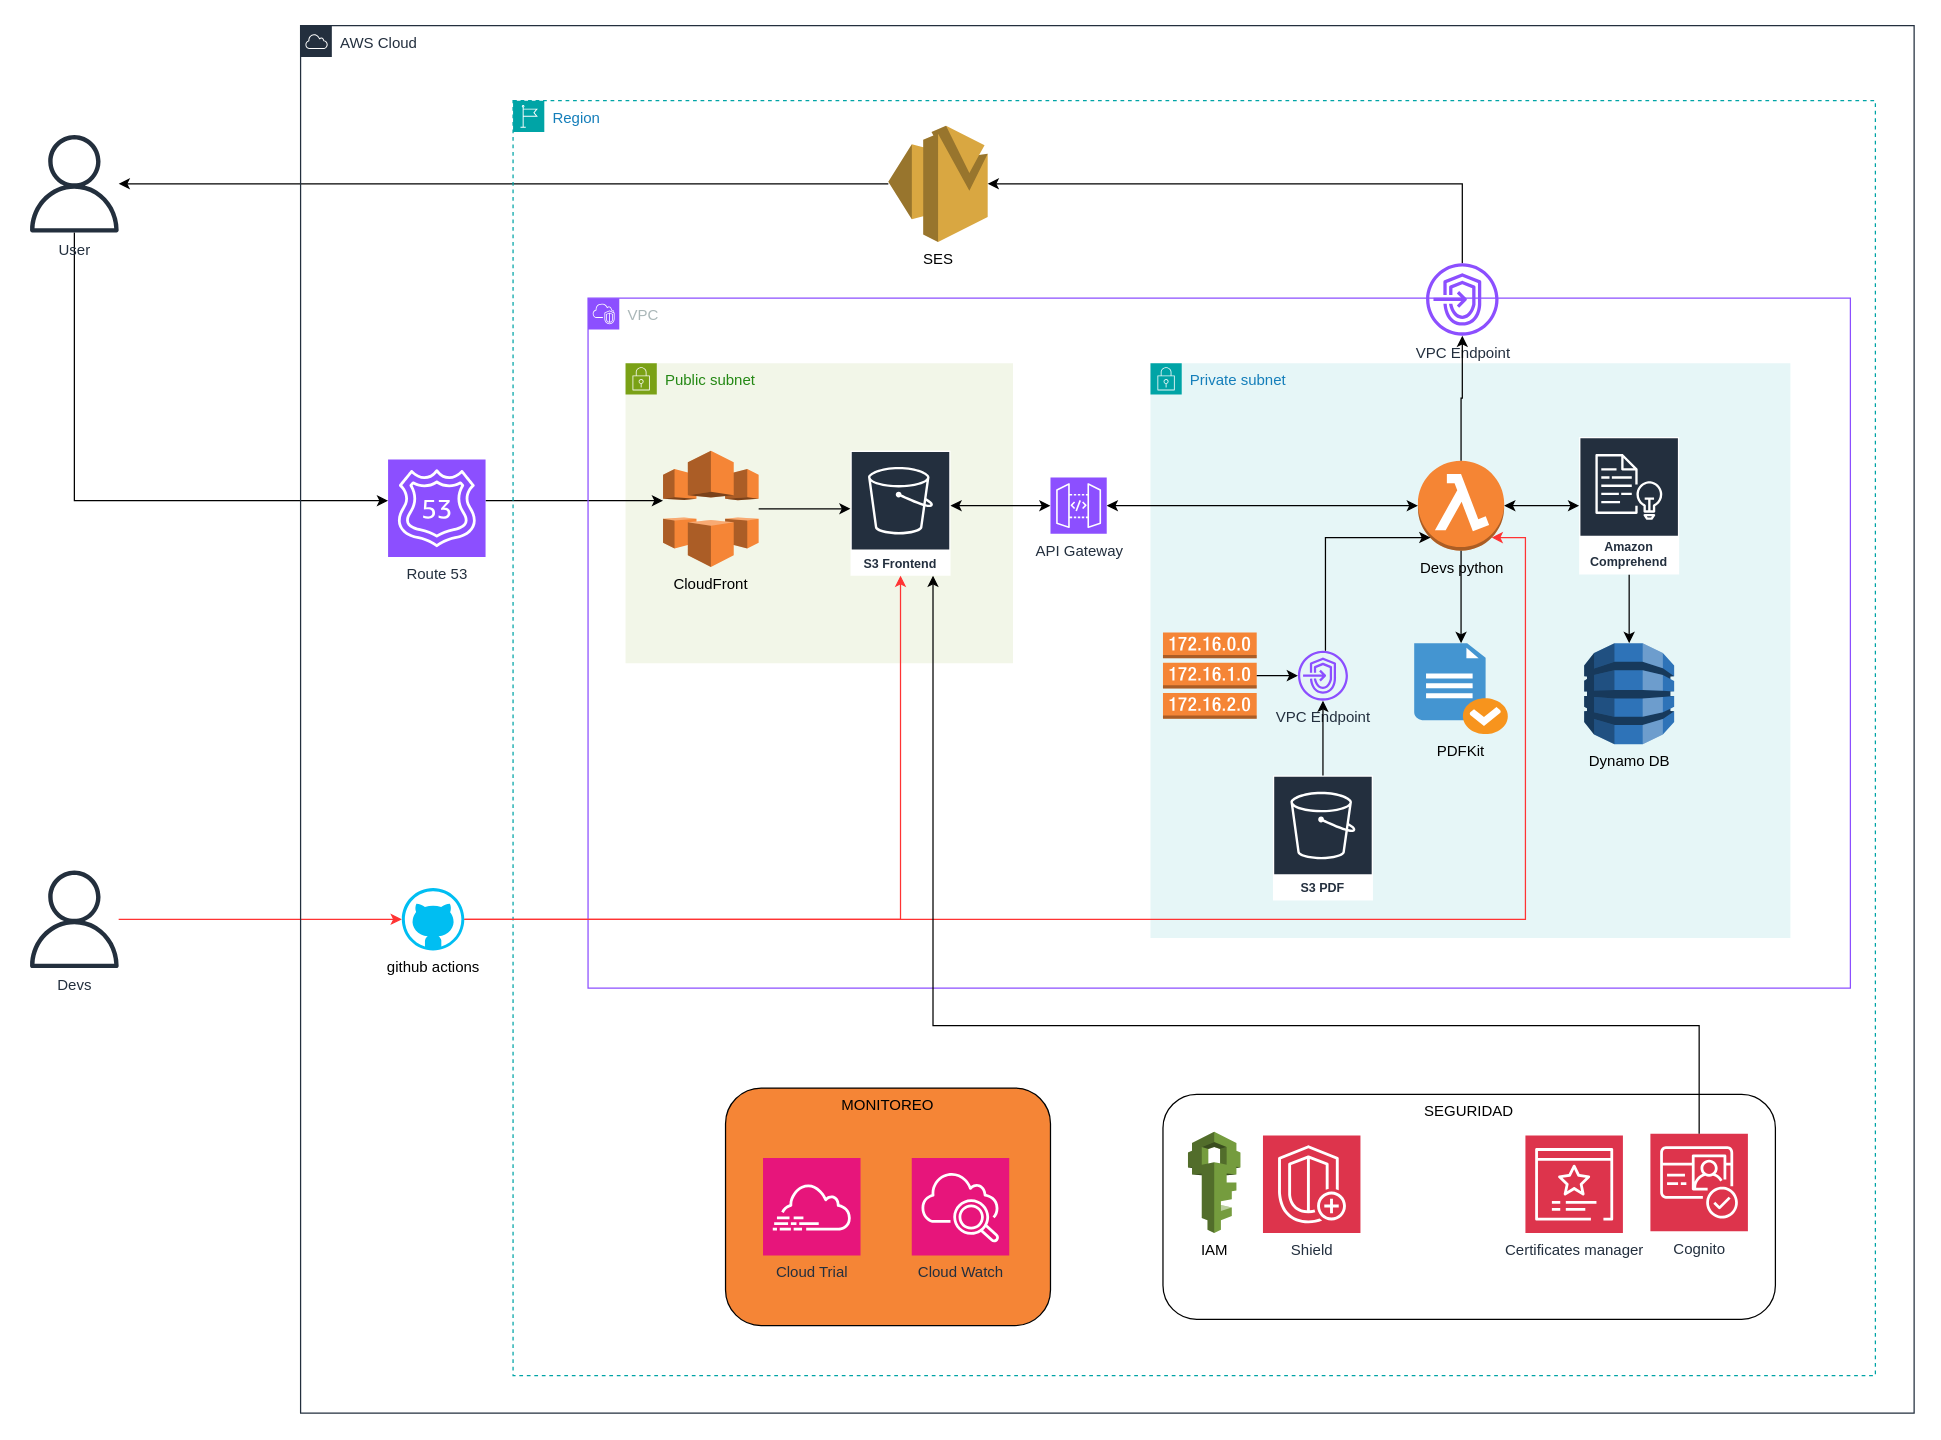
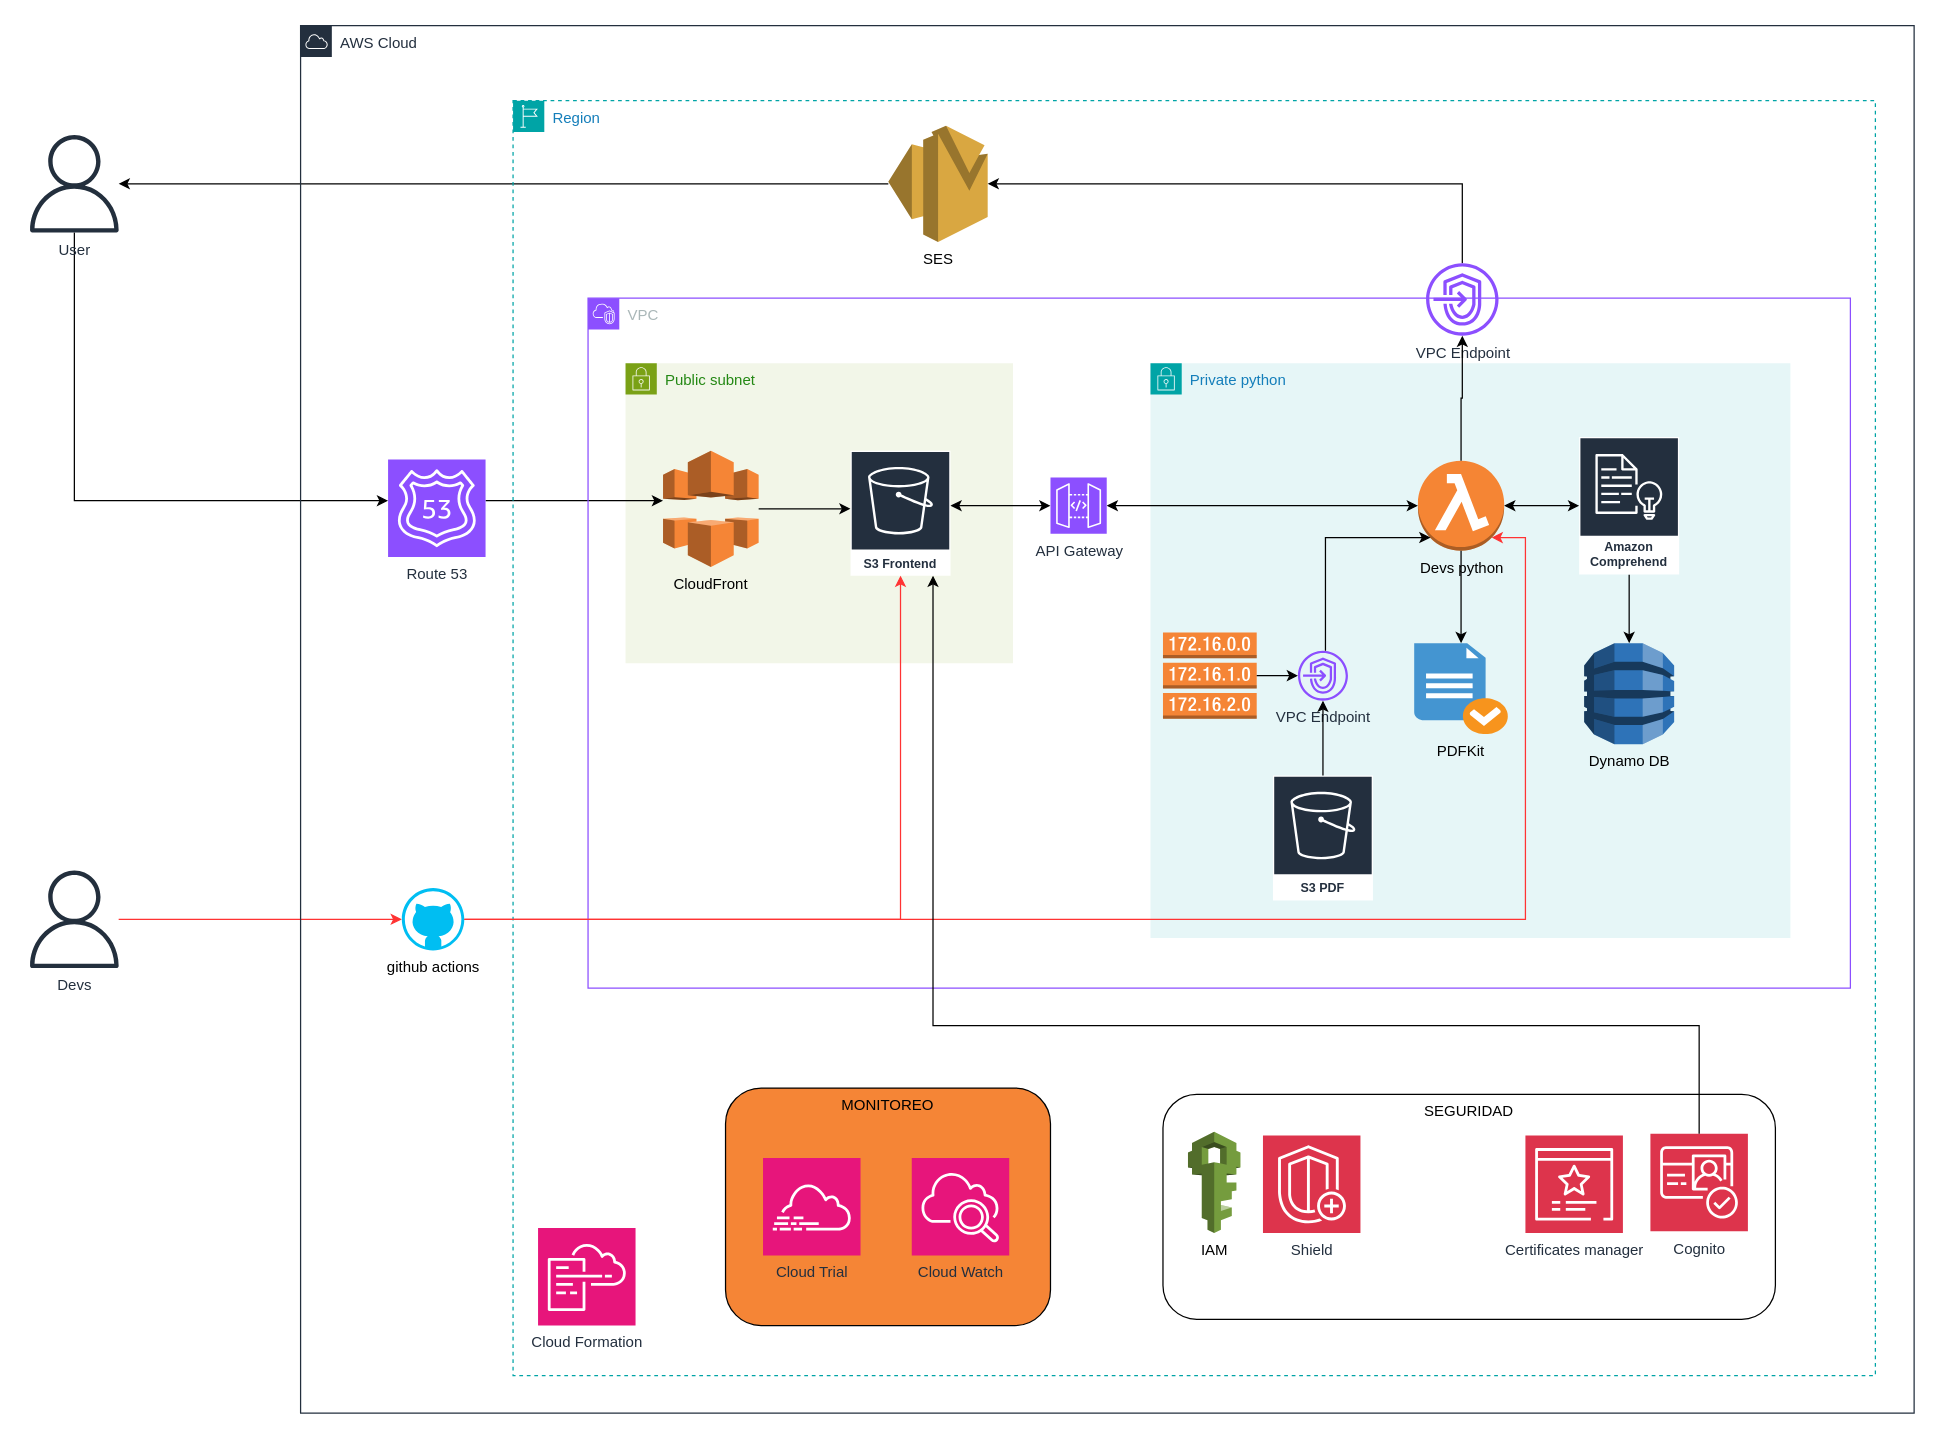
(1246, 381) -> (1246, 381)
none -> (587, 1277)
